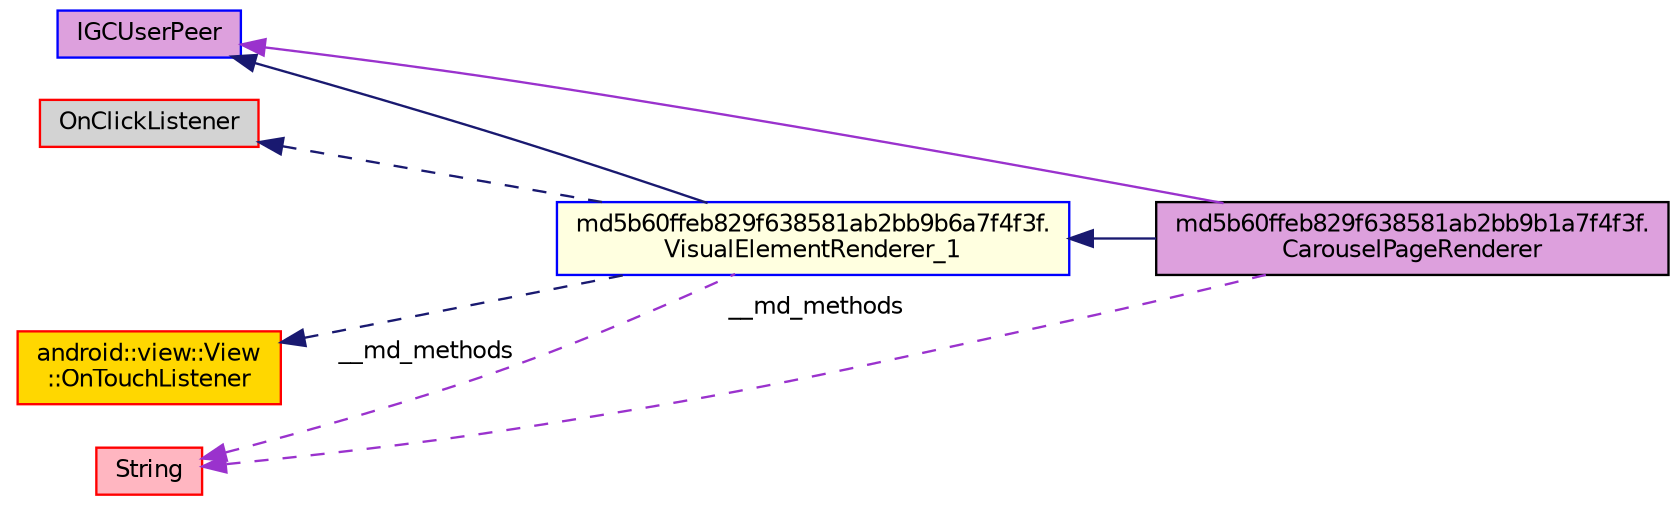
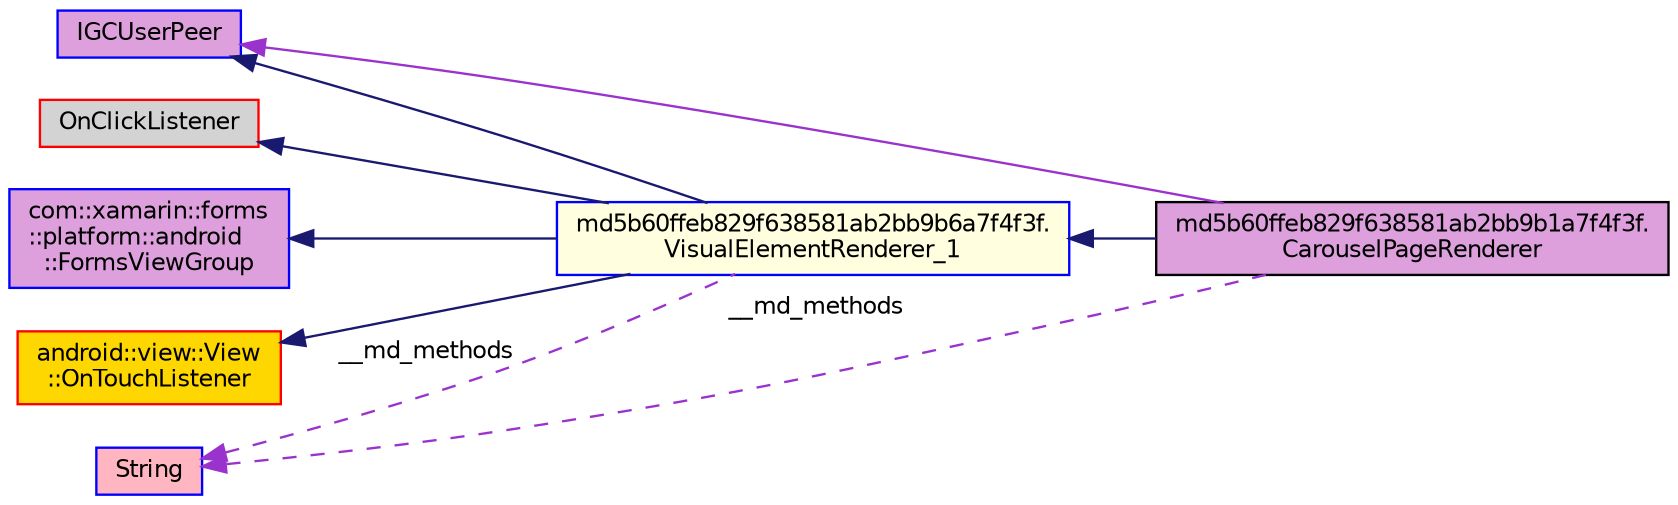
(446, 175) -> (446, 175)
none -> (149, 239)
(467, 306) -> (467, 306)
(149, 471) -> (149, 471)
